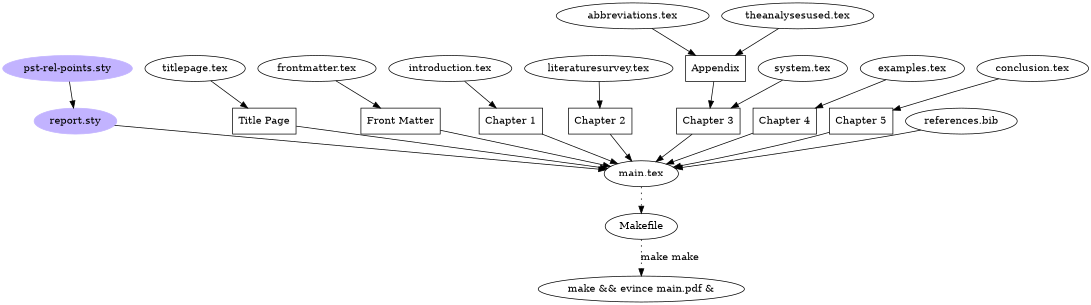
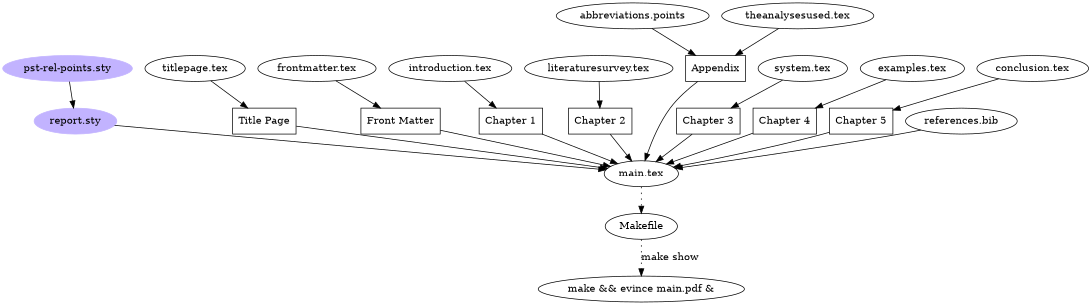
(633, 16) -> (633, 16)
(712, 91) -> (666, 113)
(670, 258) -> (670, 258)
